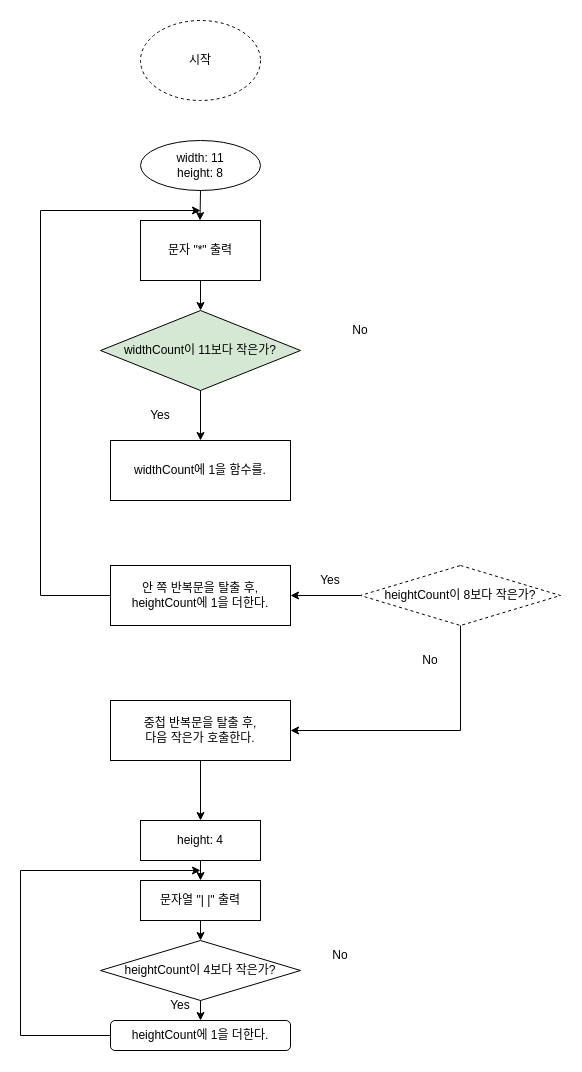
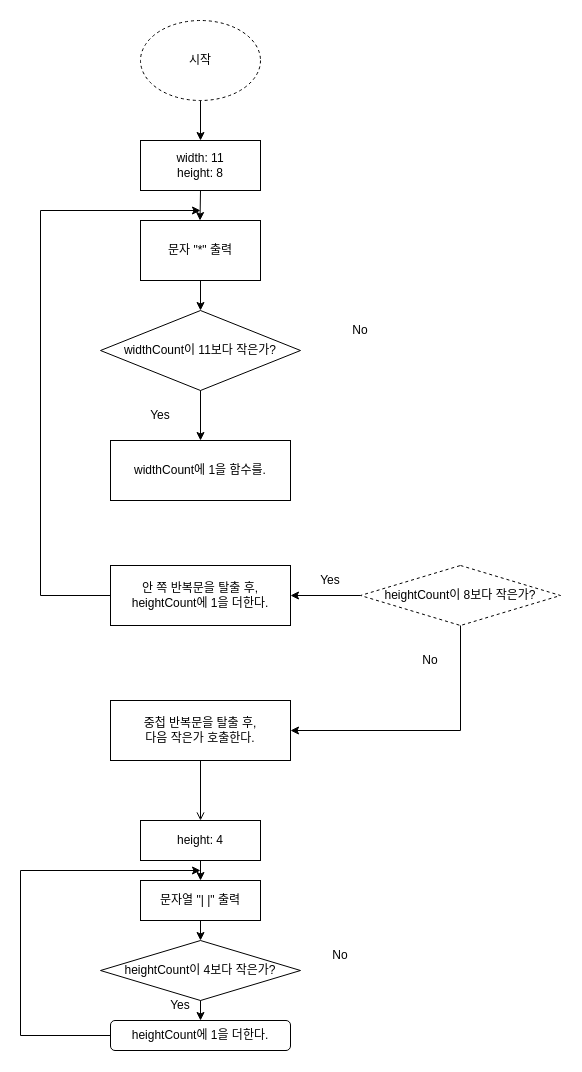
none -> (201, 117)
(201, 166) -> (201, 166)
(201, 351) -> (201, 351)
(201, 812) -> (201, 814)
